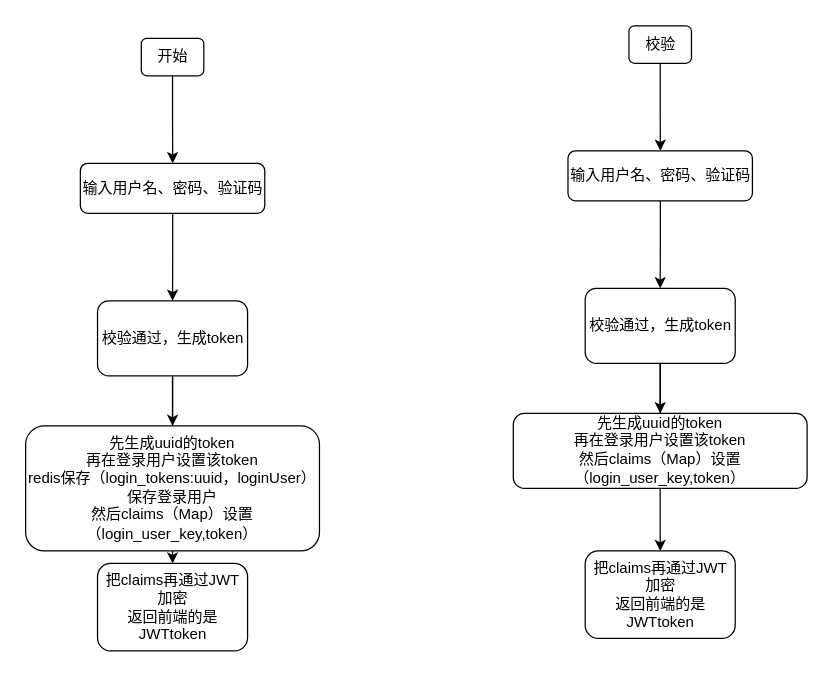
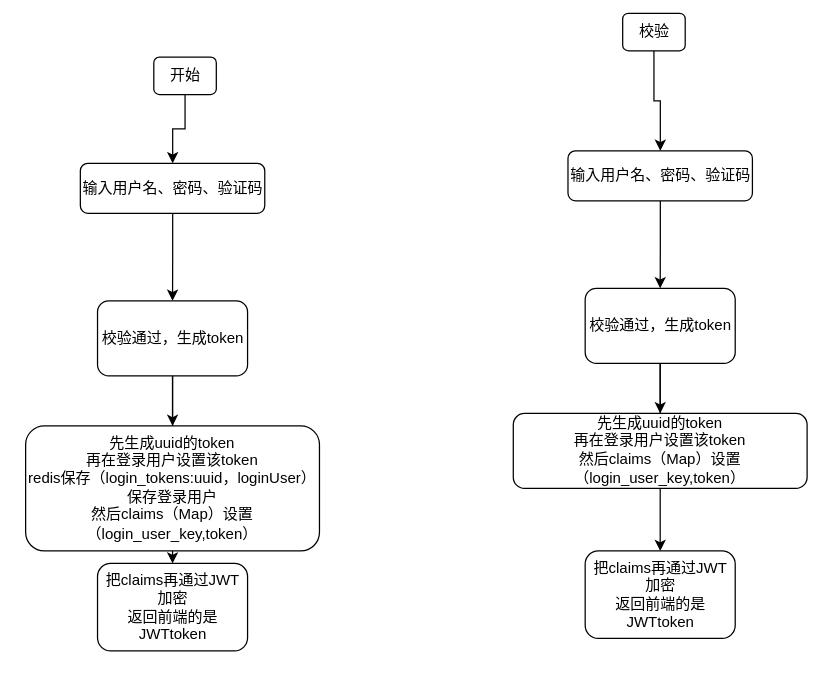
(660, 44) -> (654, 32)
(173, 57) -> (185, 76)
